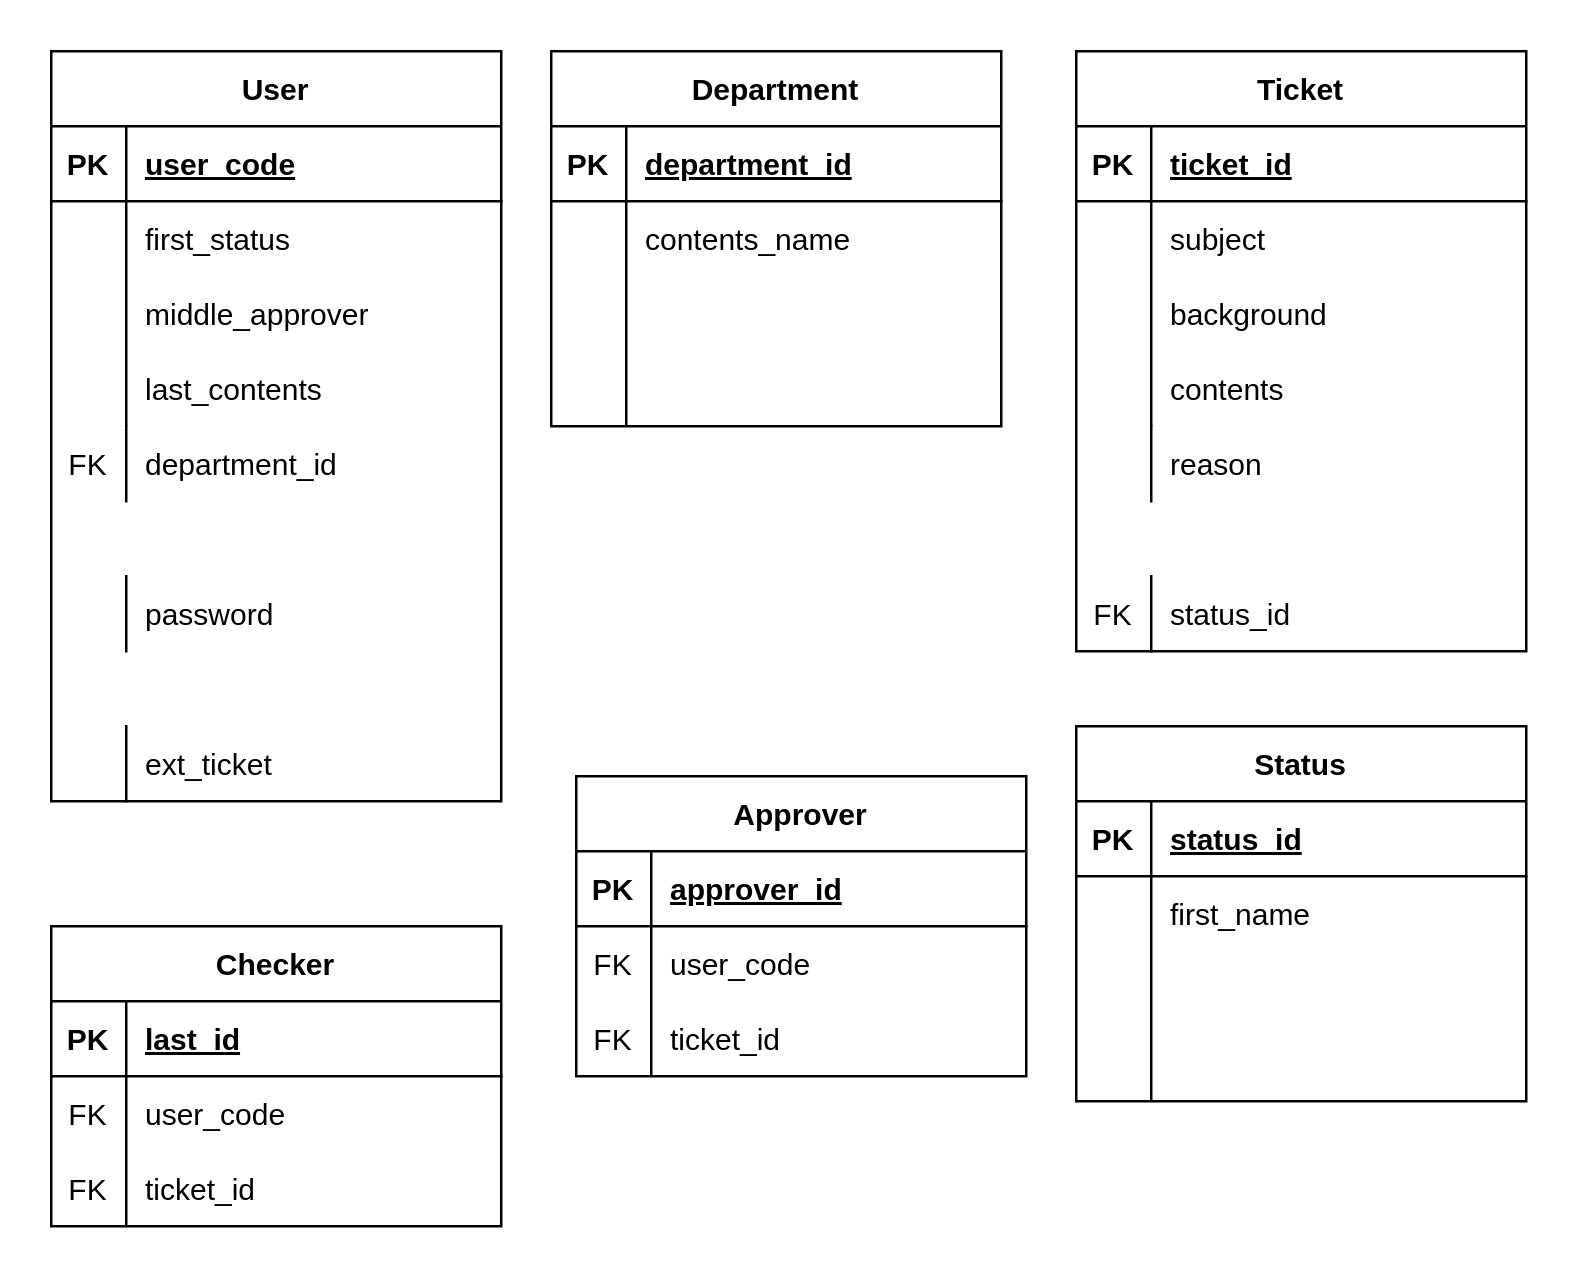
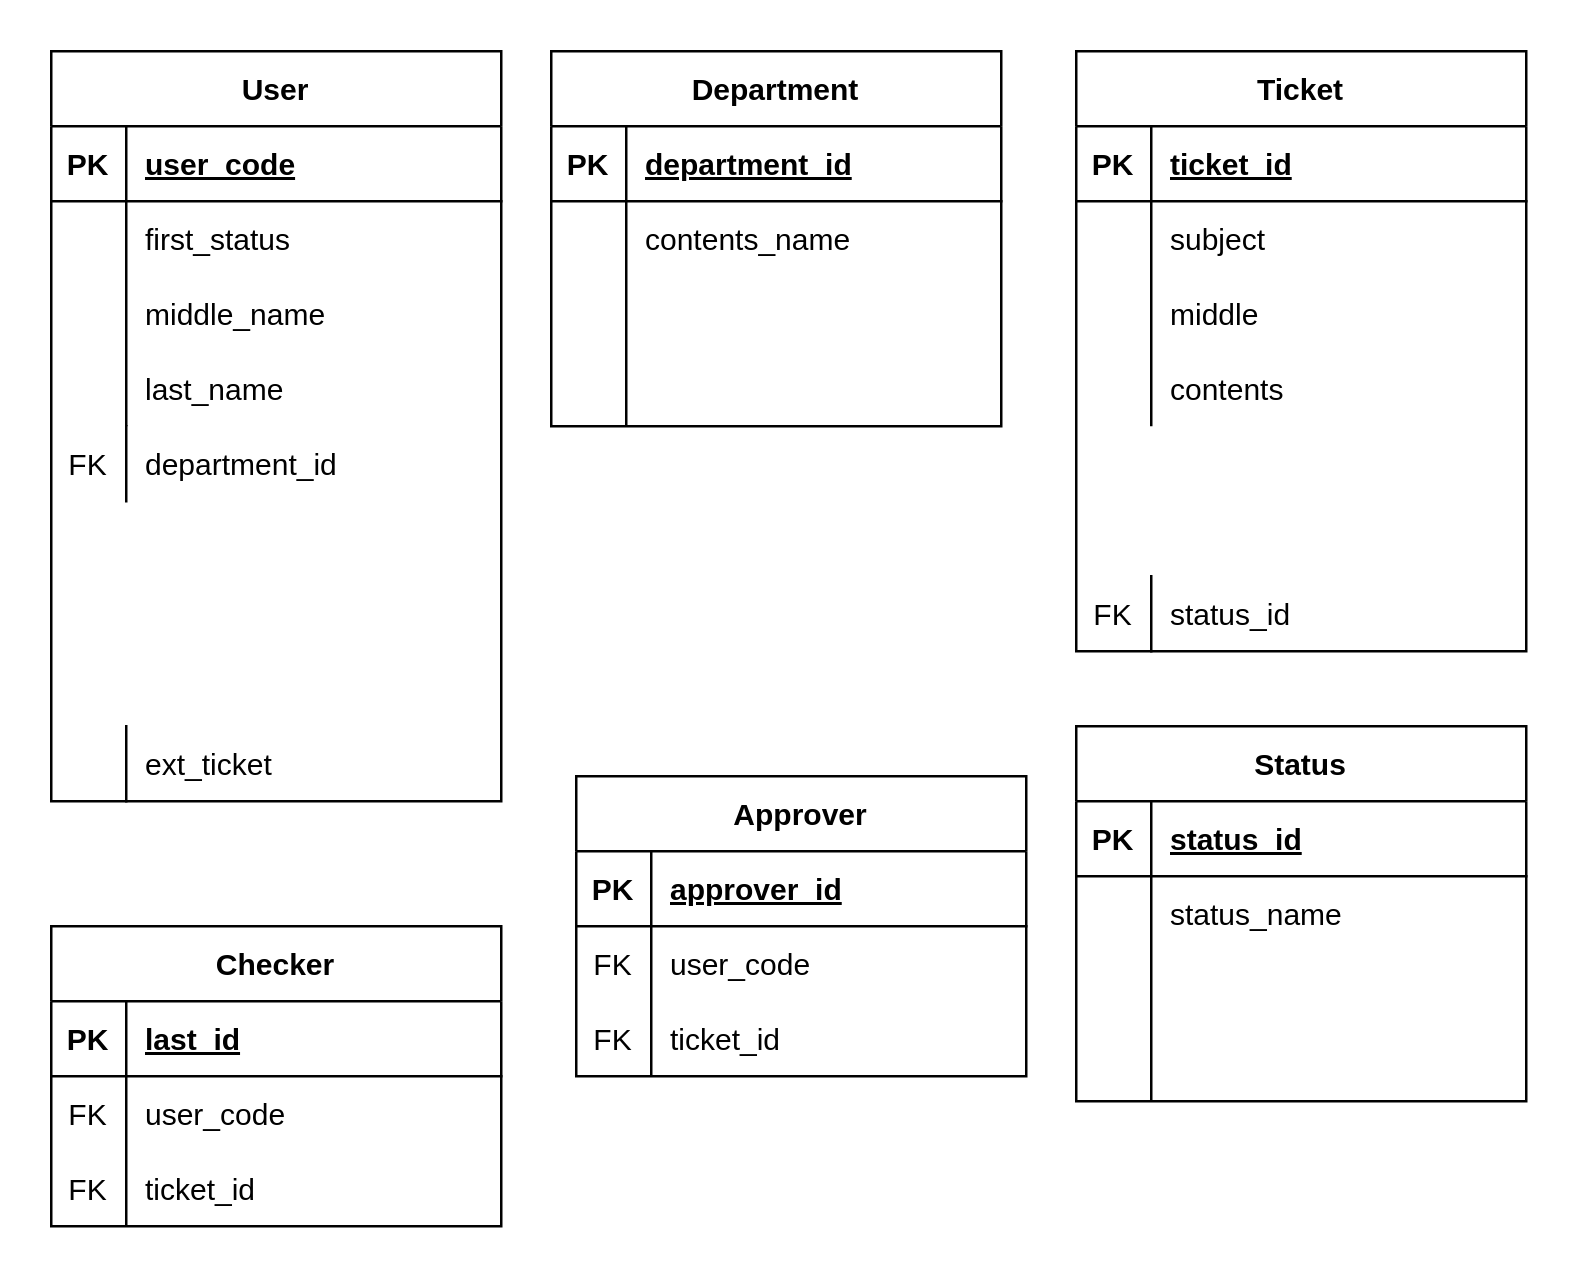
(263, 315) -> (230, 315)
(1254, 315) -> (1213, 315)
(250, 390) -> (217, 390)
(1339, 464) -> none
(314, 614) -> none
(1250, 915) -> (1262, 915)
